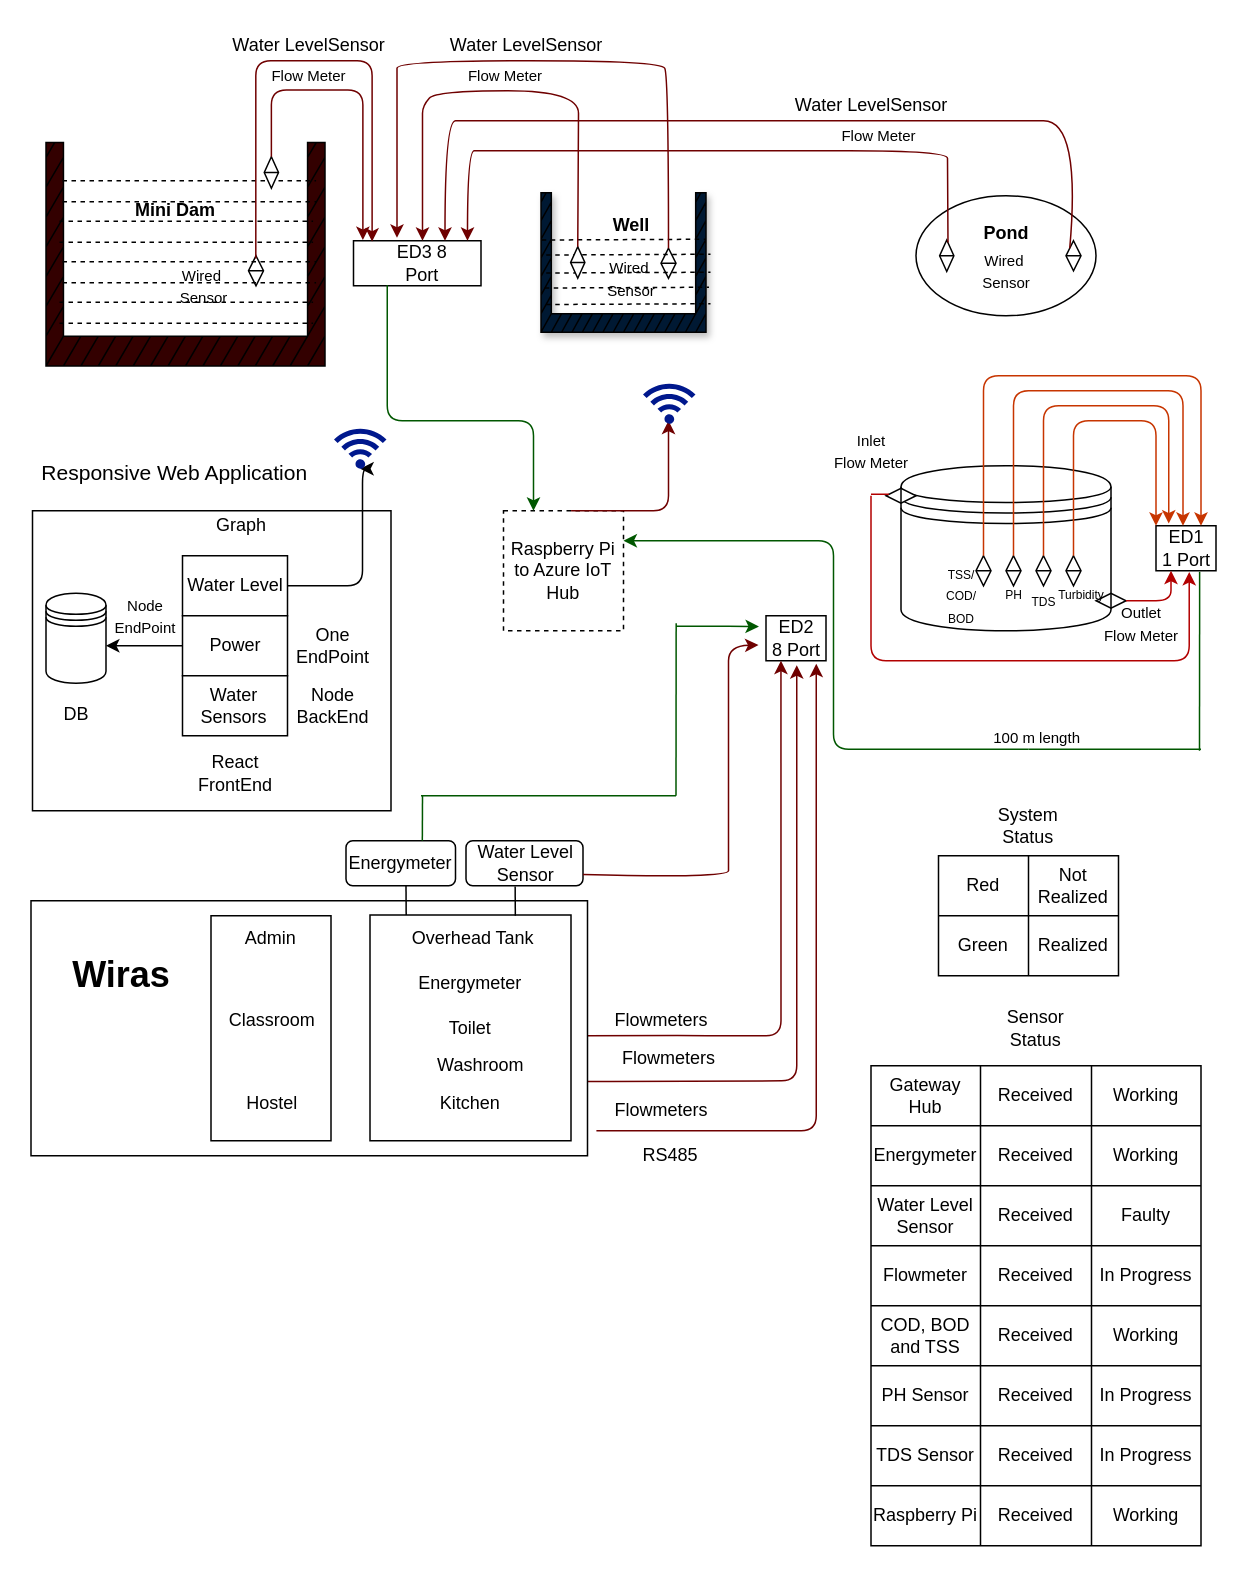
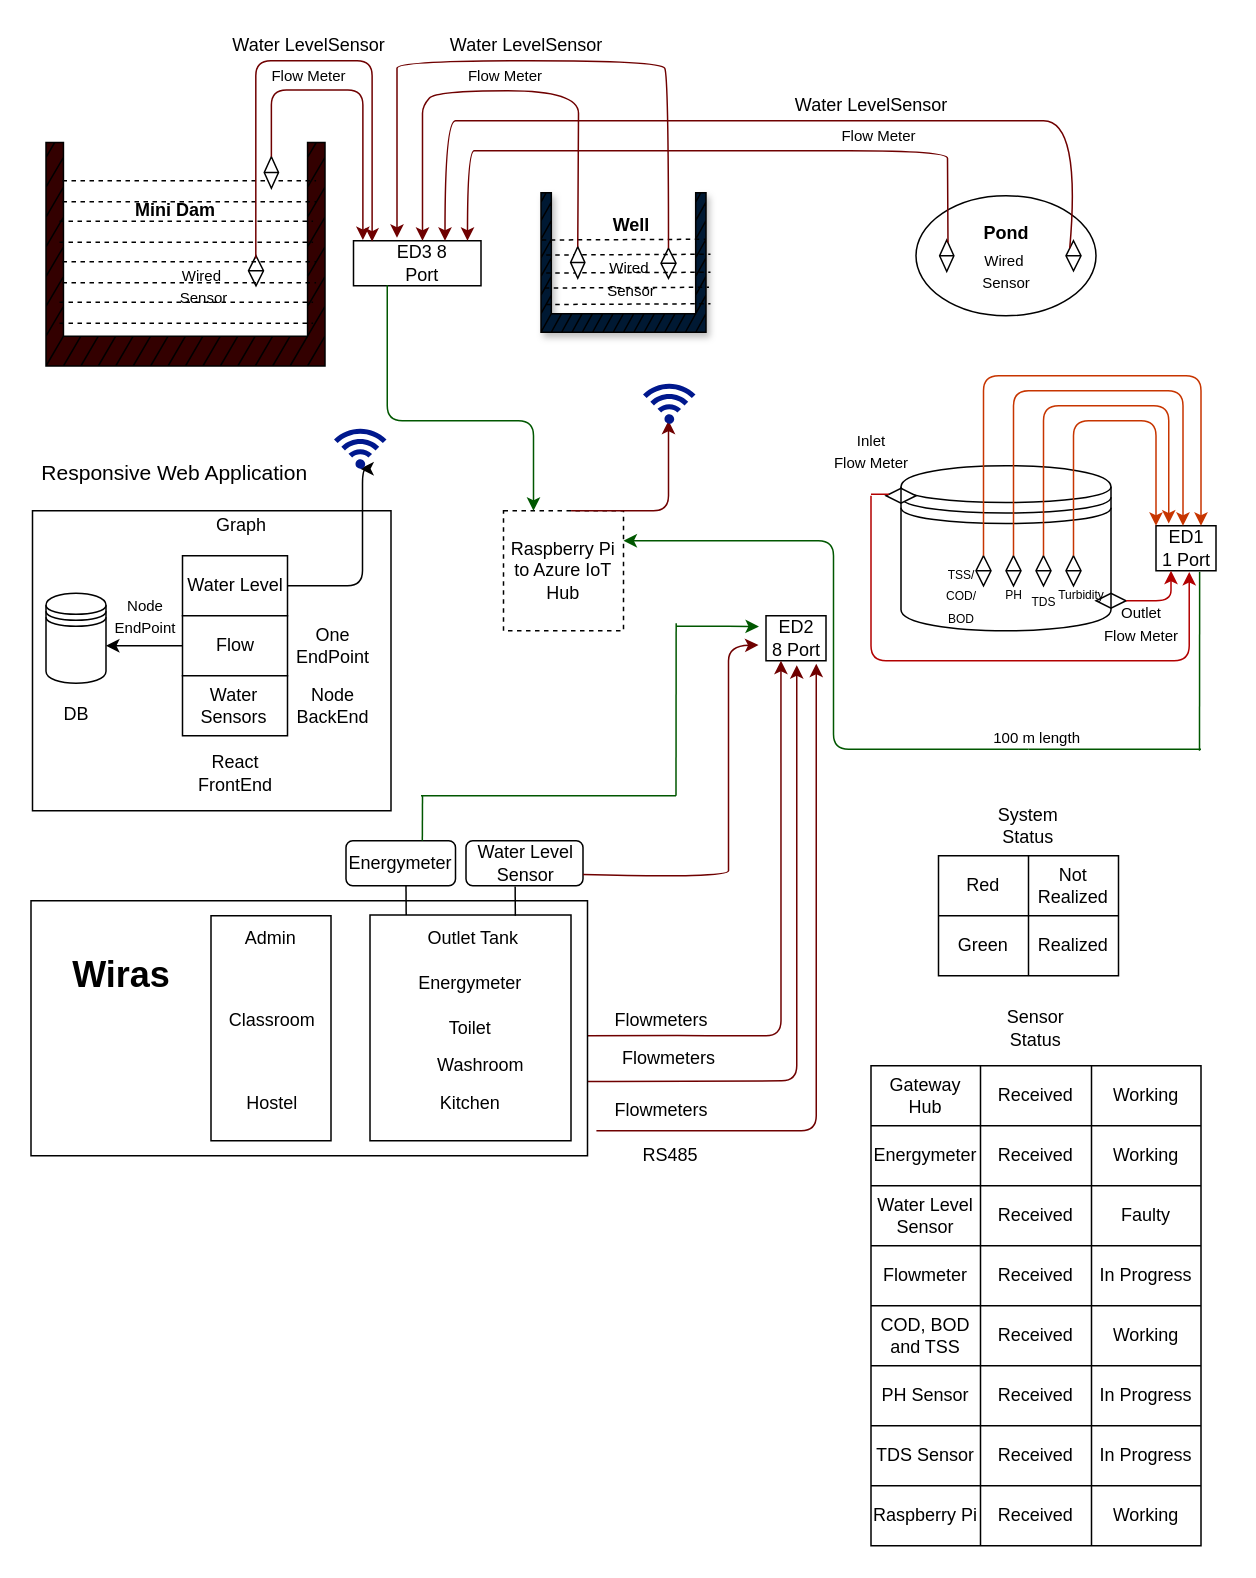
(236, 646) -> (236, 646)
(473, 938) -> (473, 938)
